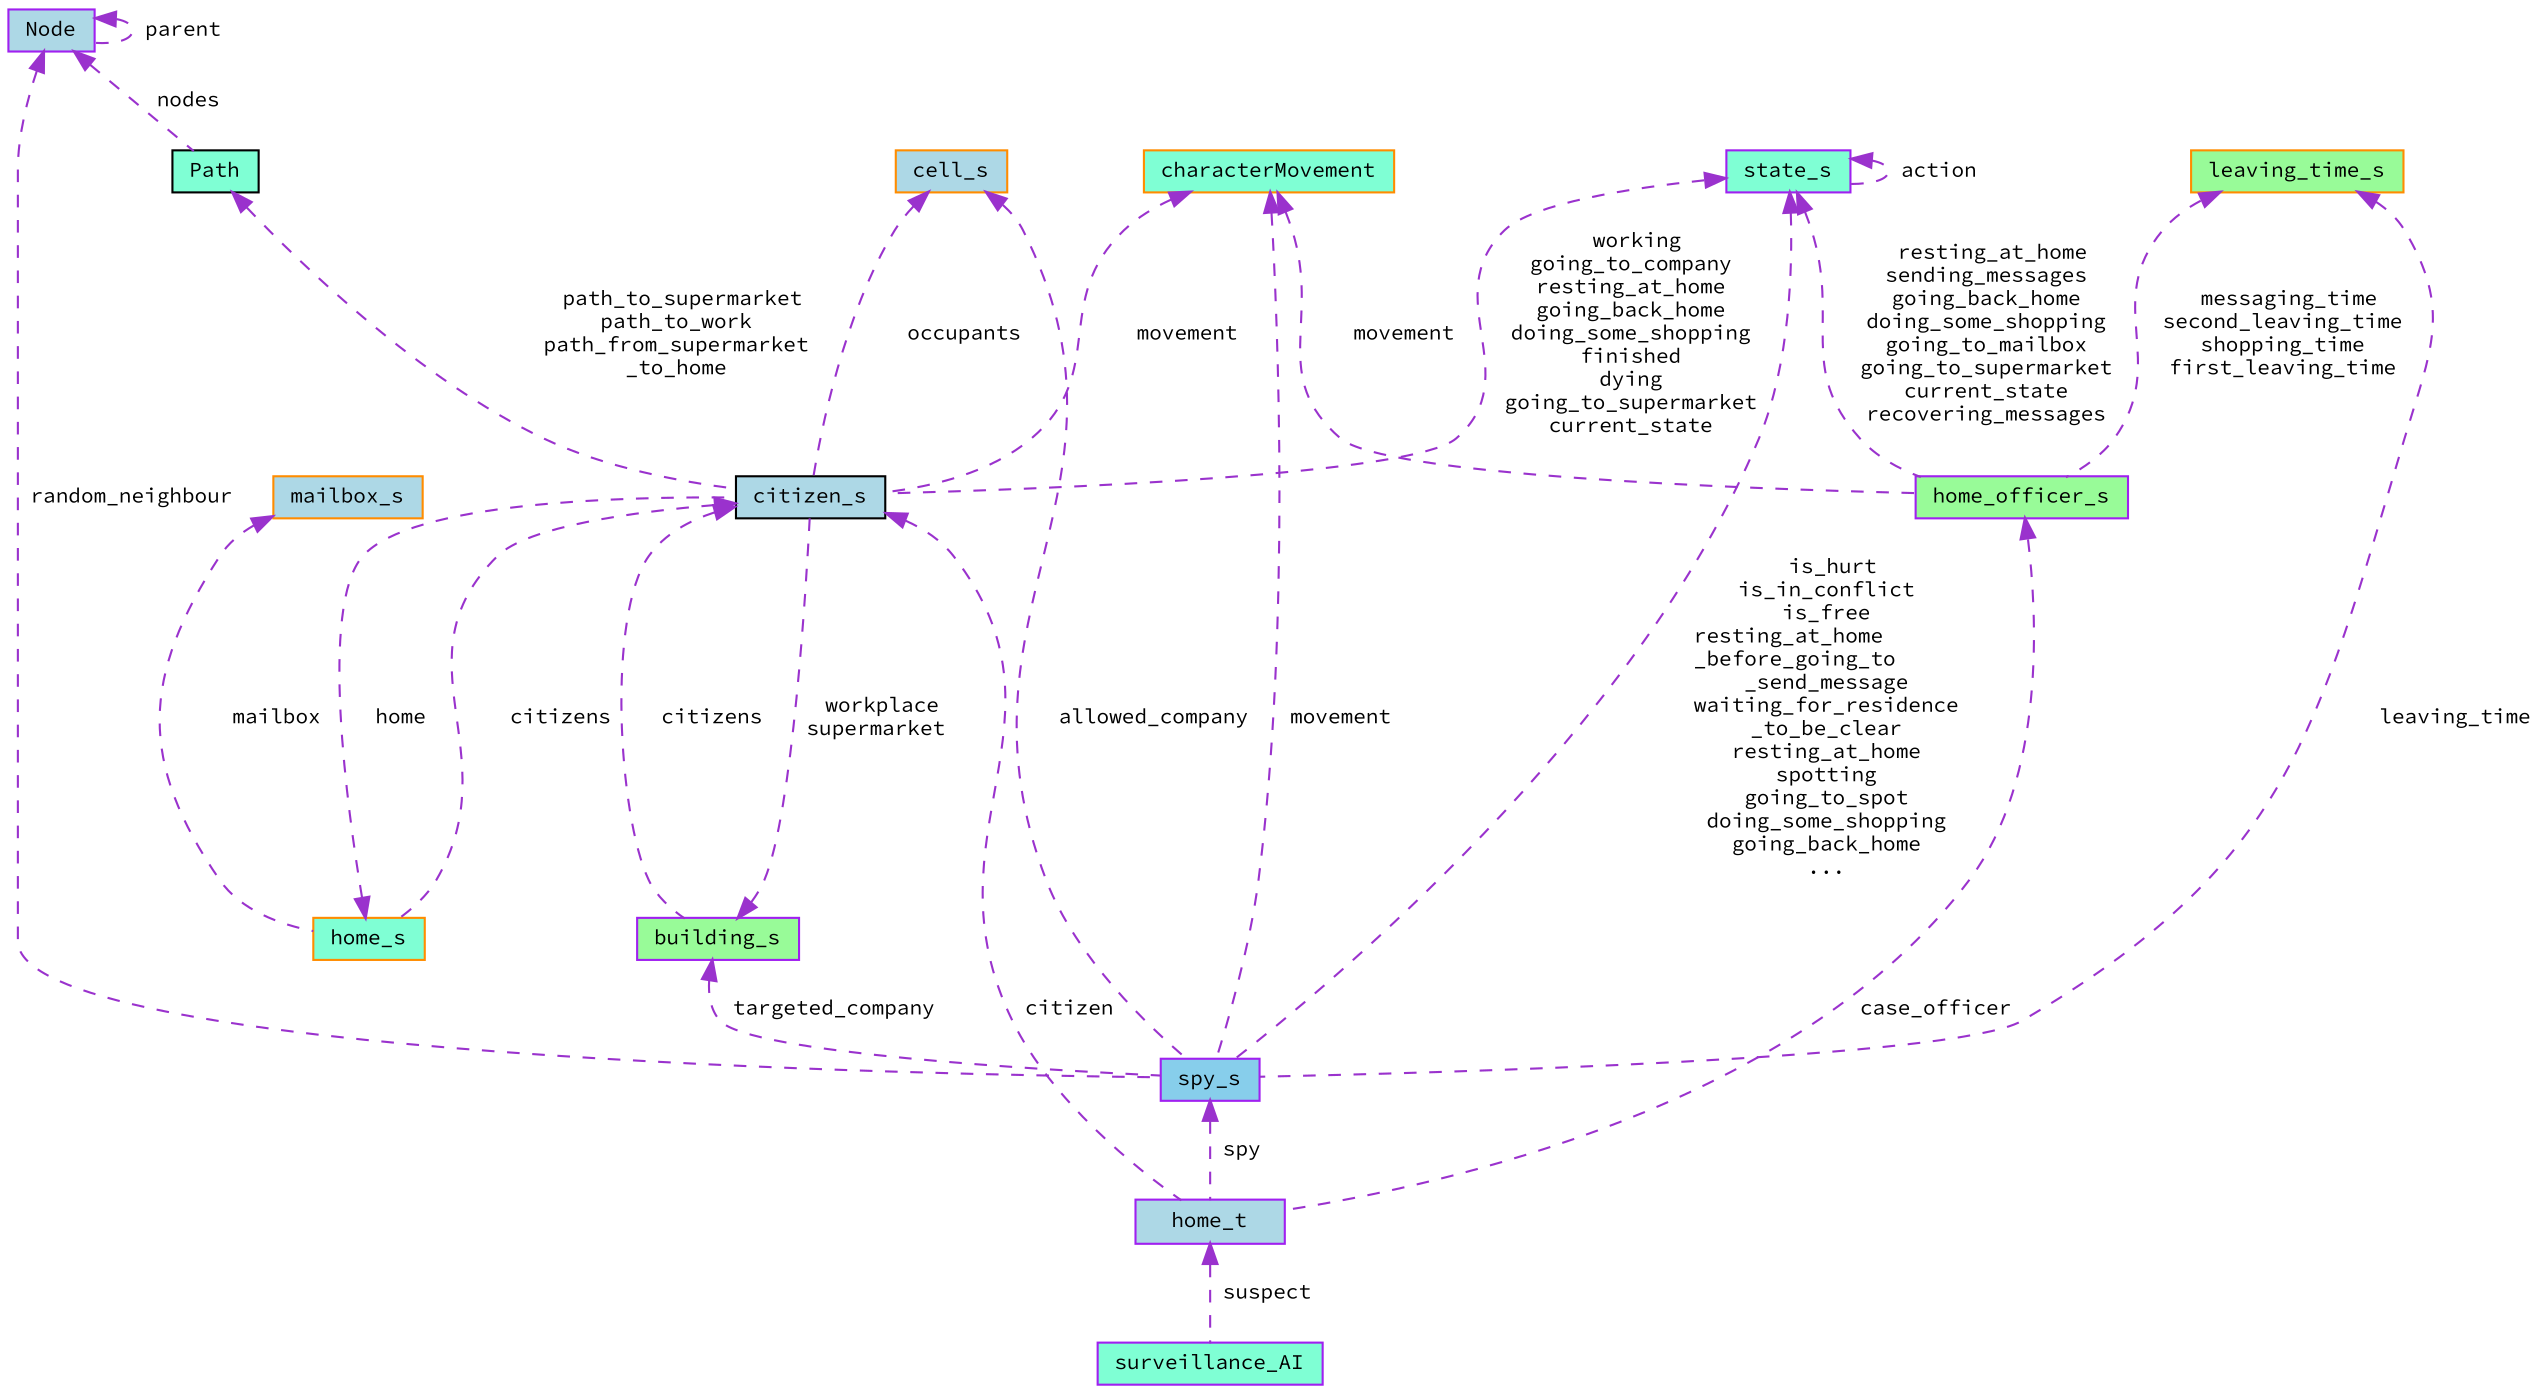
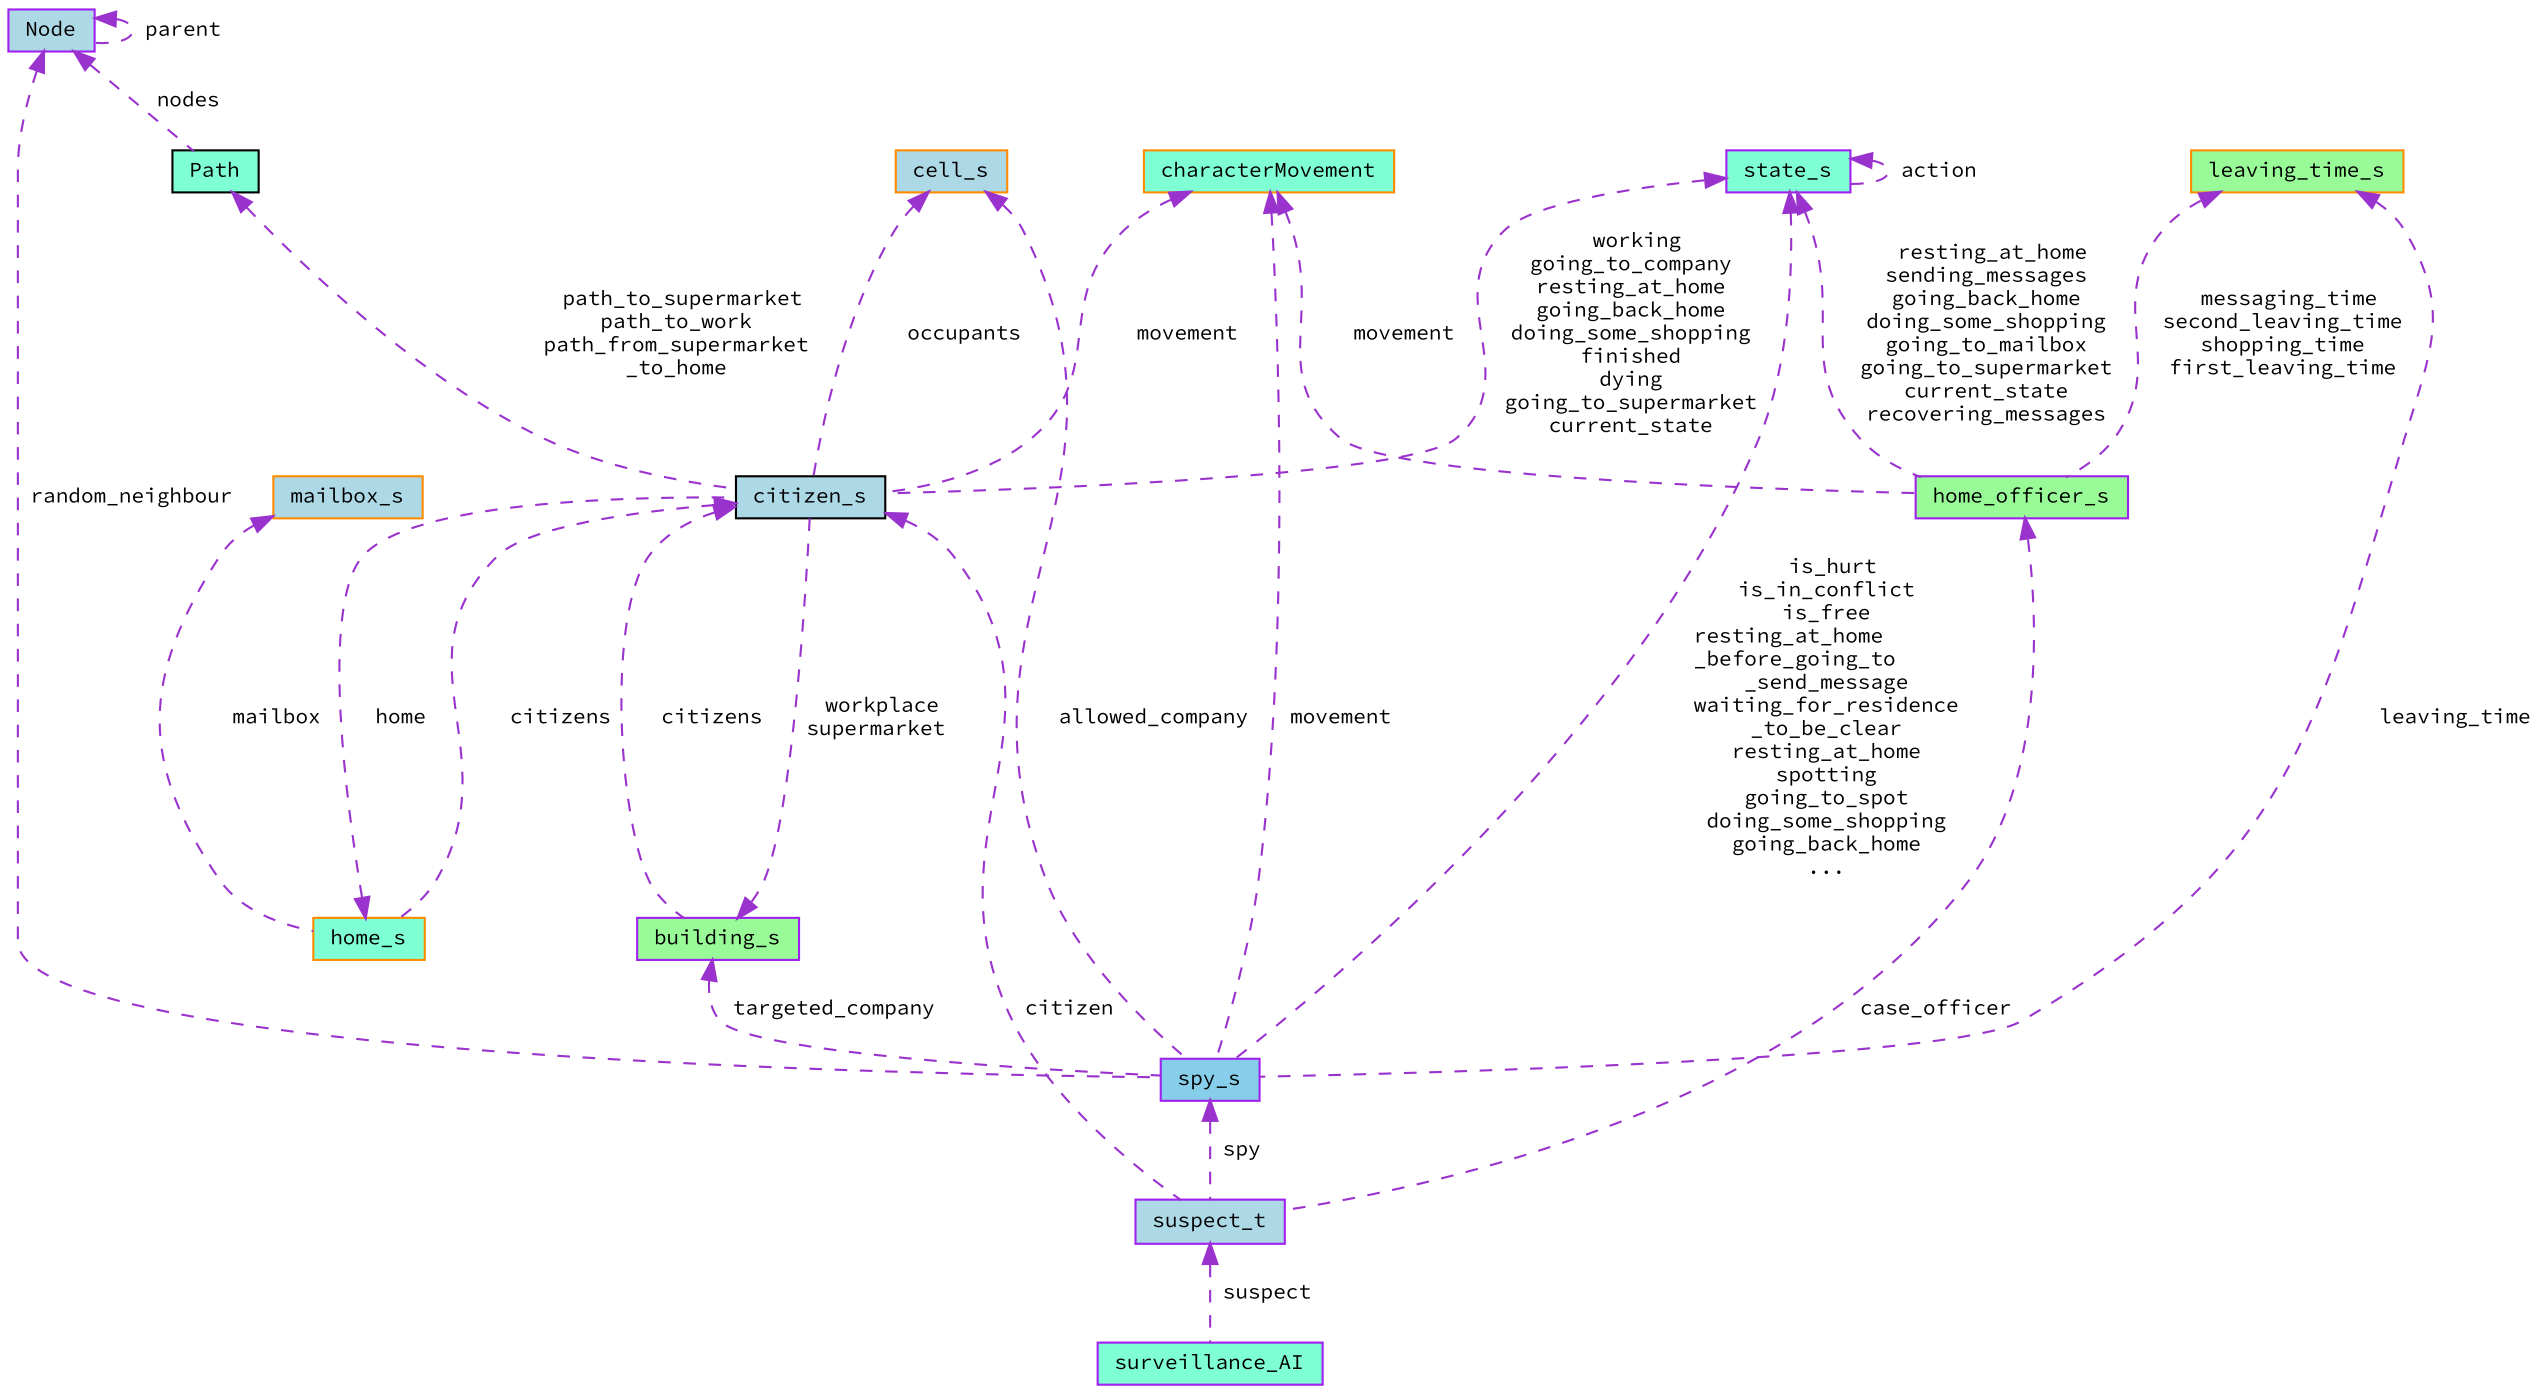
(1210, 1222) -> (1210, 1222)
